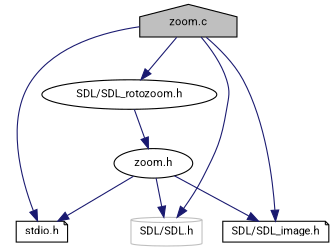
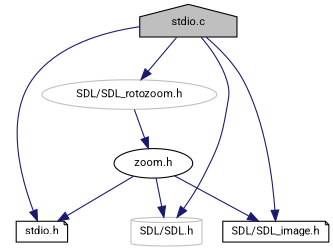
(188, 22) -> (188, 22)
(129, 95) -> (129, 95)
